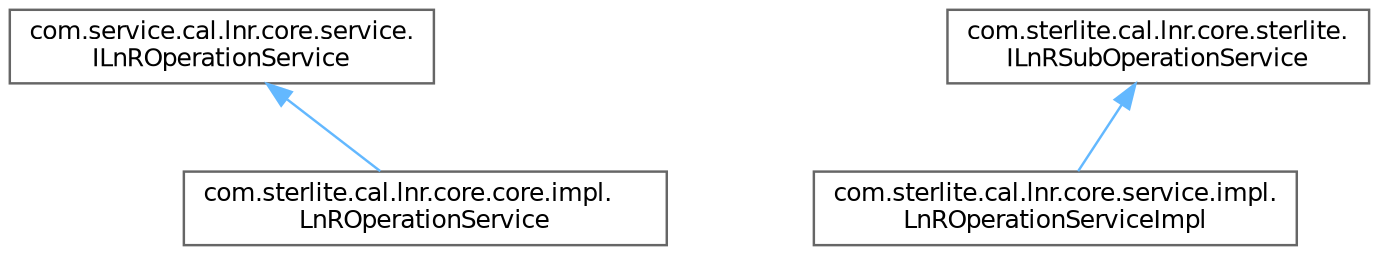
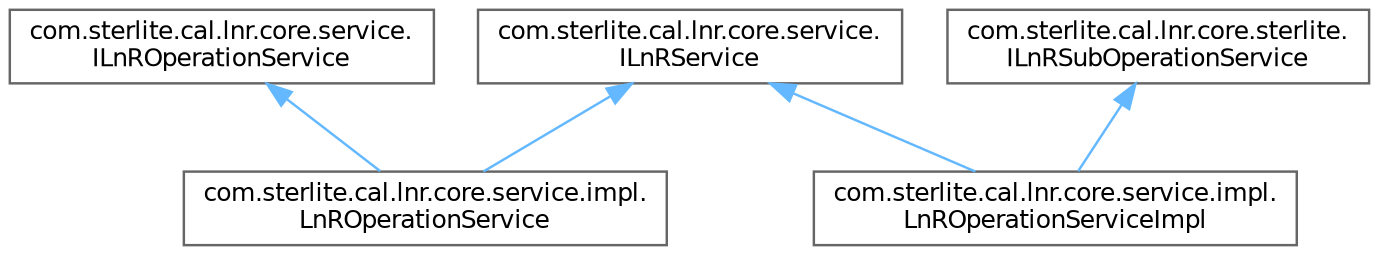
(222, 47) -> (222, 47)
none -> (690, 47)
(425, 208) -> (425, 208)
